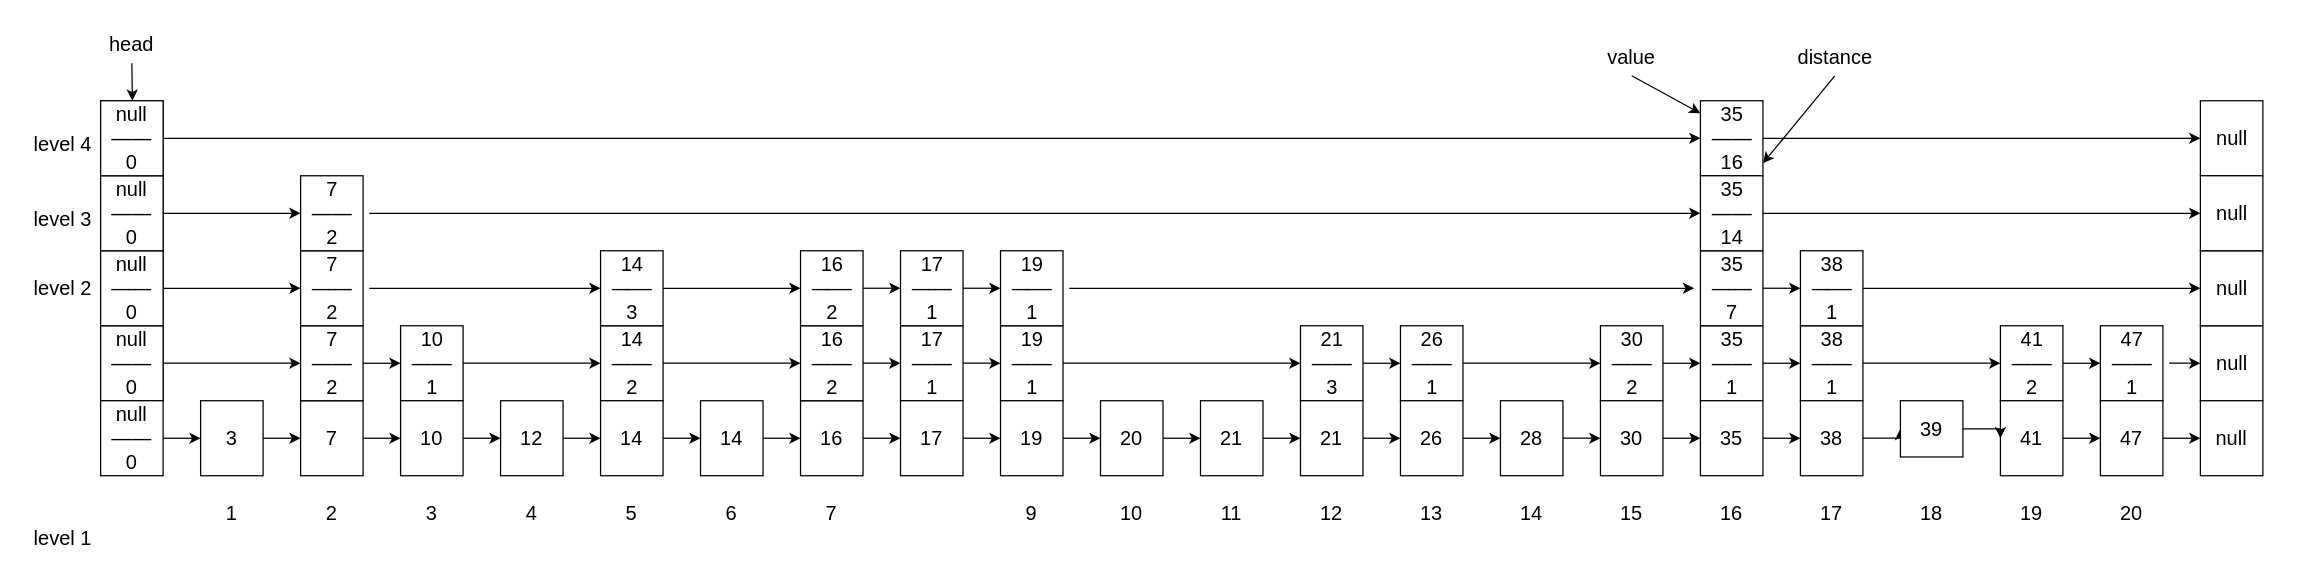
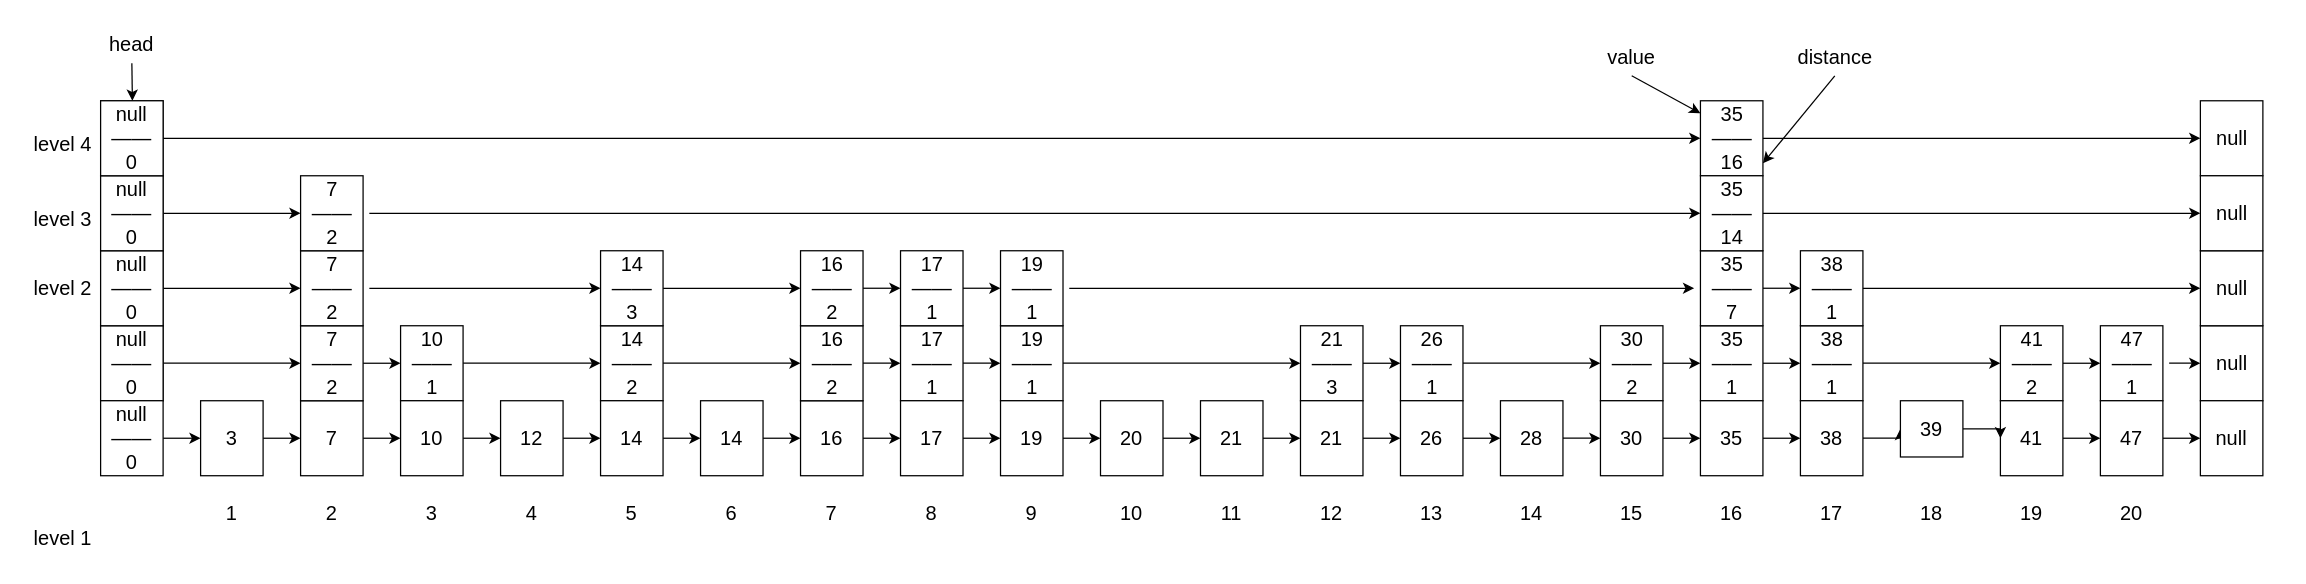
none -> (932, 513)
